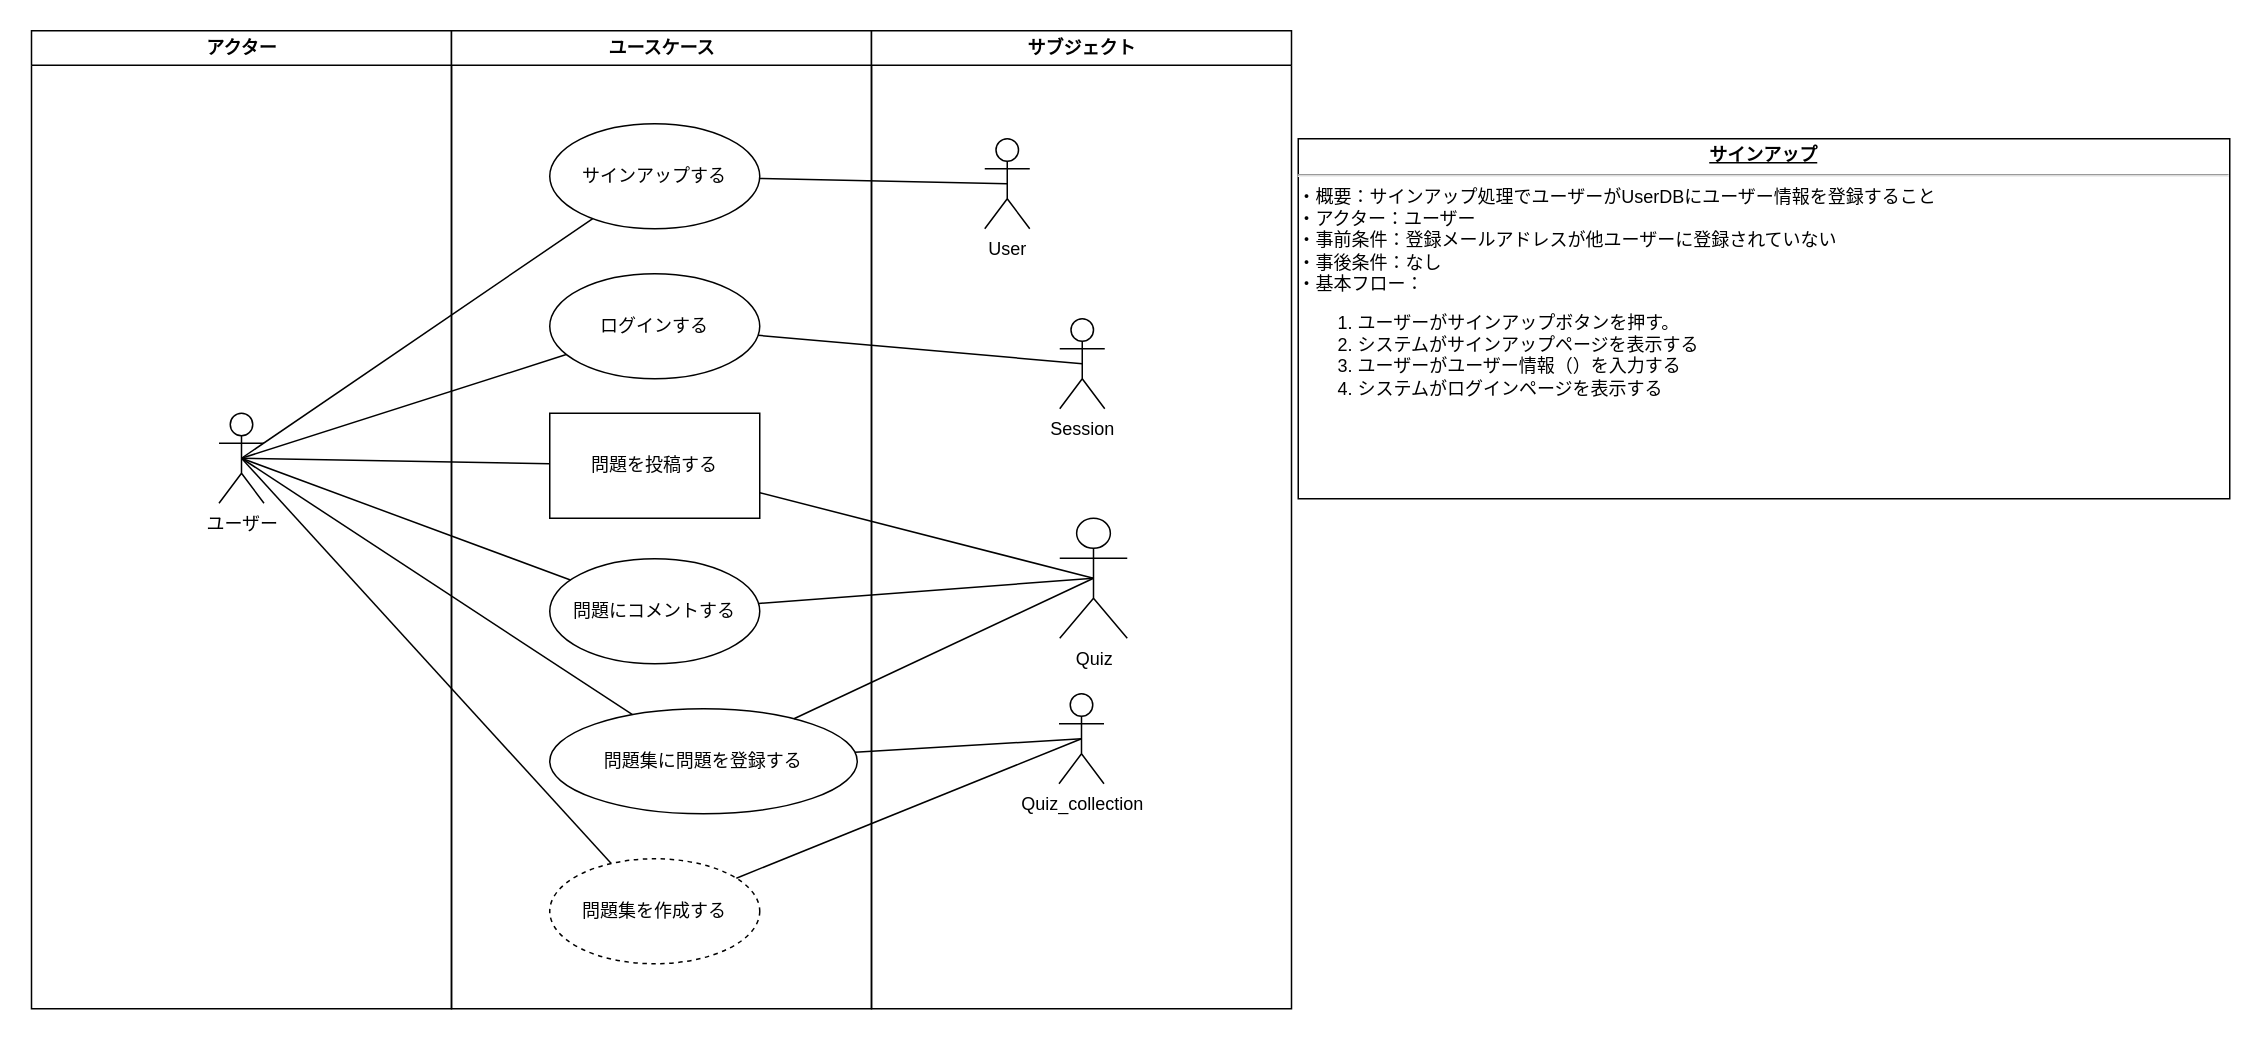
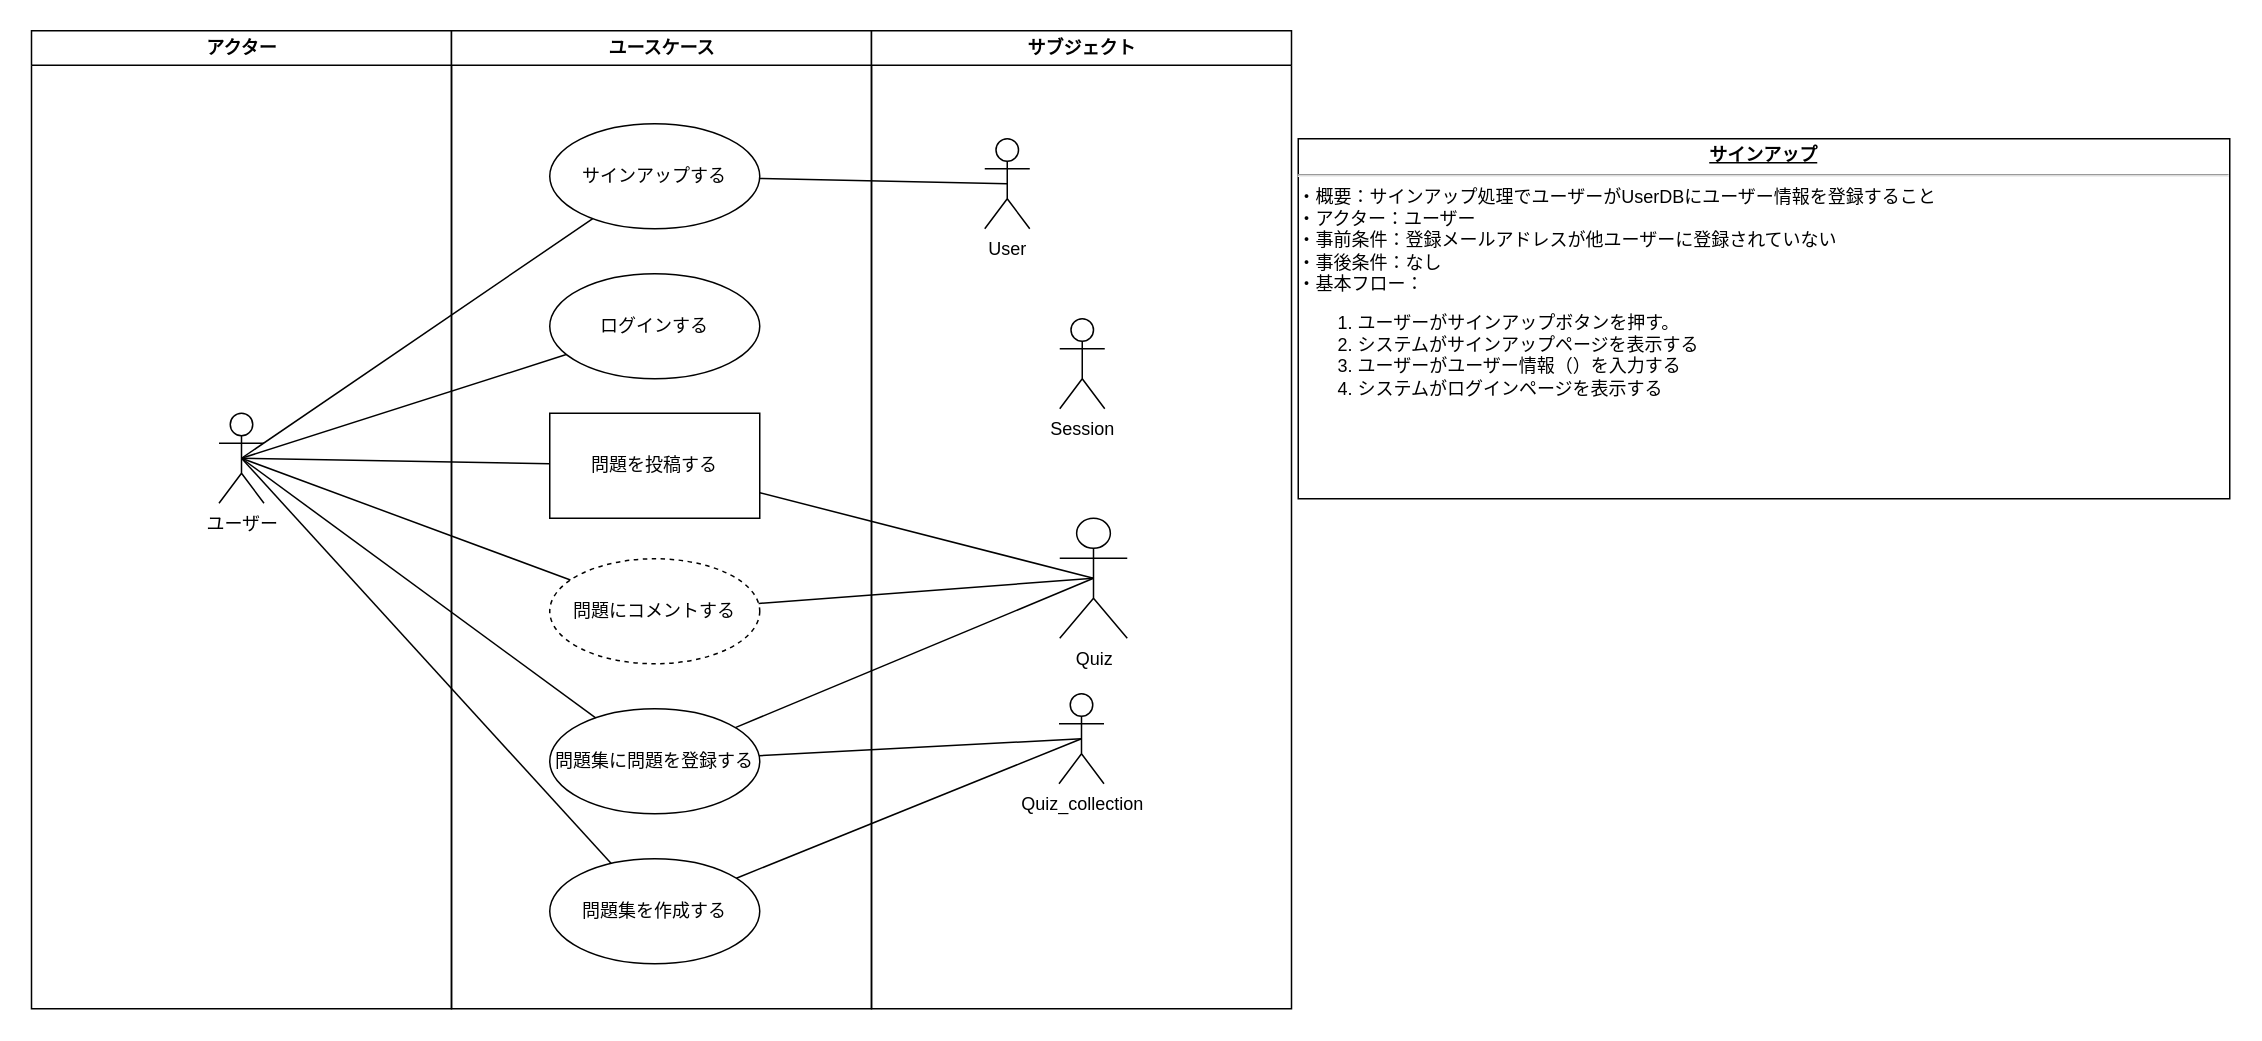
(919, 349) -> none
(655, 611) -> (655, 611)
(704, 761) -> (655, 761)
(655, 911) -> (655, 911)
